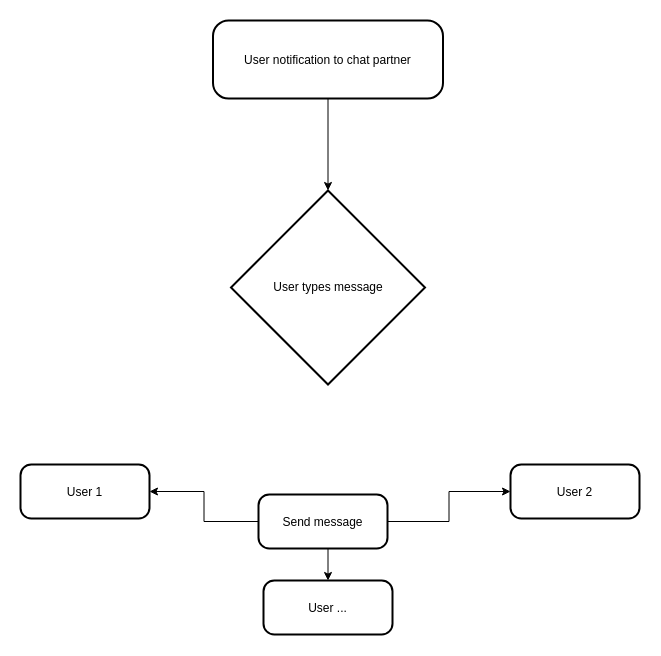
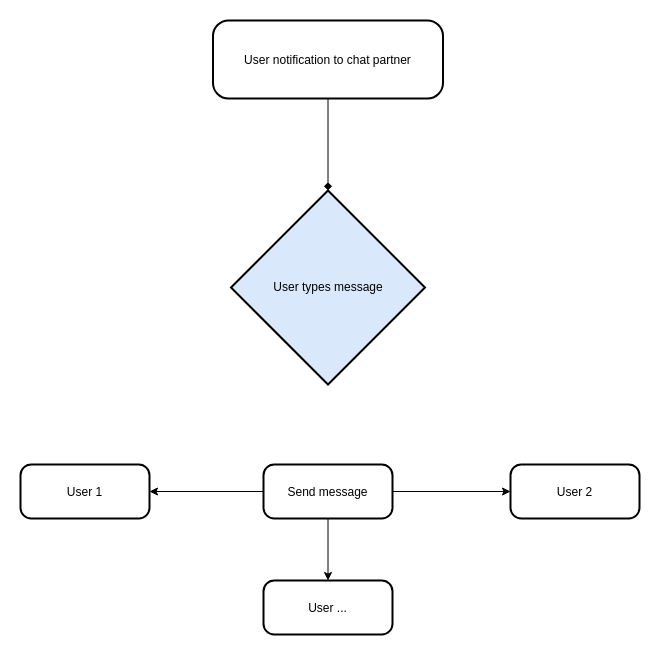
(328, 182) -> (328, 181)
(328, 288) -> (328, 288)
(323, 522) -> (328, 492)
